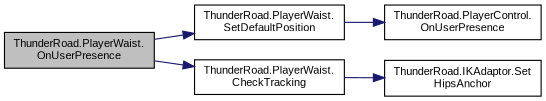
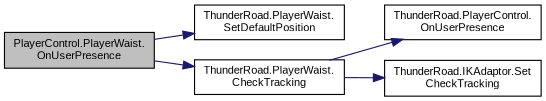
(359, 22) -> (361, 51)
(79, 50) -> (79, 50)
(463, 78) -> (463, 78)
